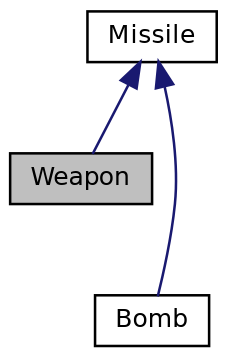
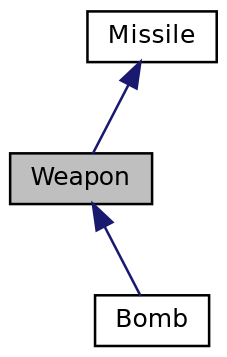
(176, 192) -> (123, 261)
